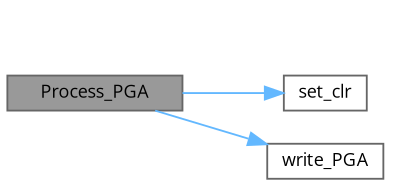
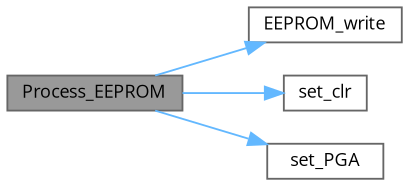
none -> (325, 25)
(95, 93) -> (95, 93)
(325, 161) -> (325, 161)
